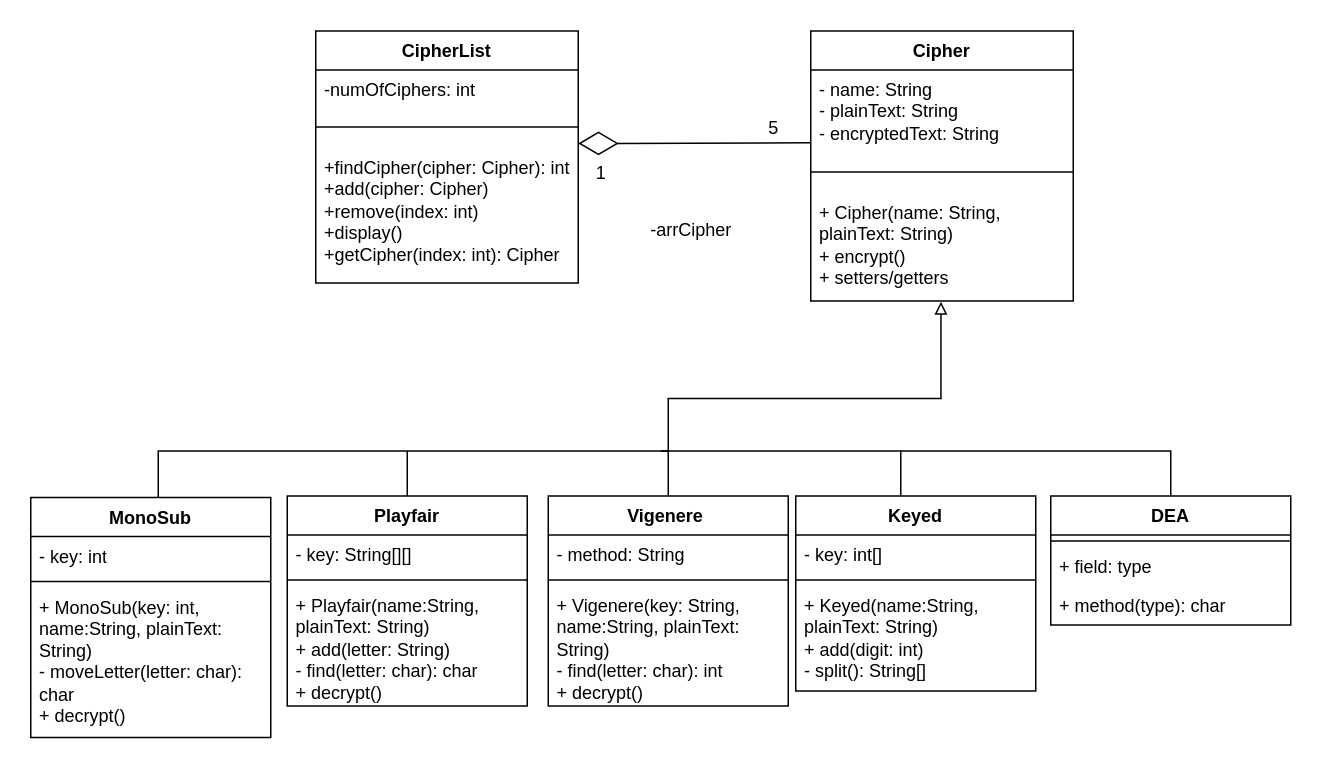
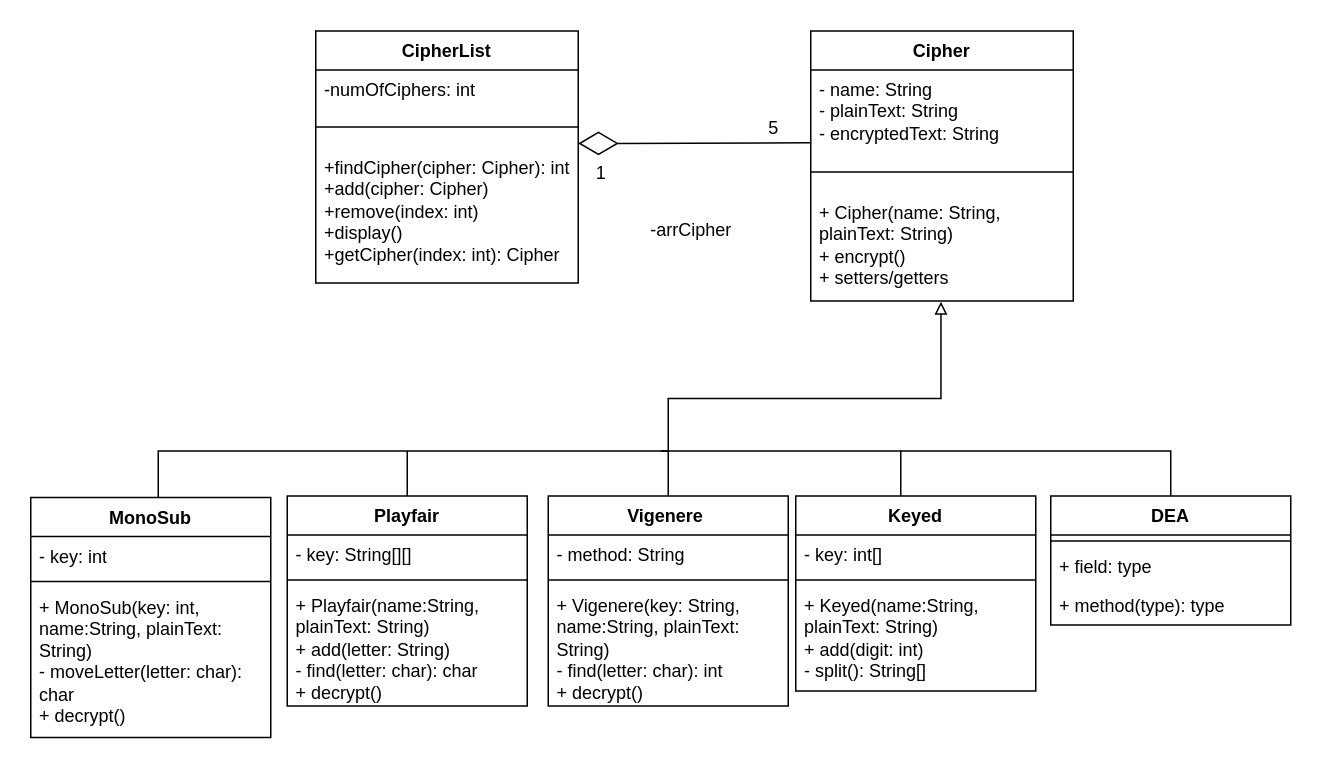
(1154, 607) -> (1154, 607)
